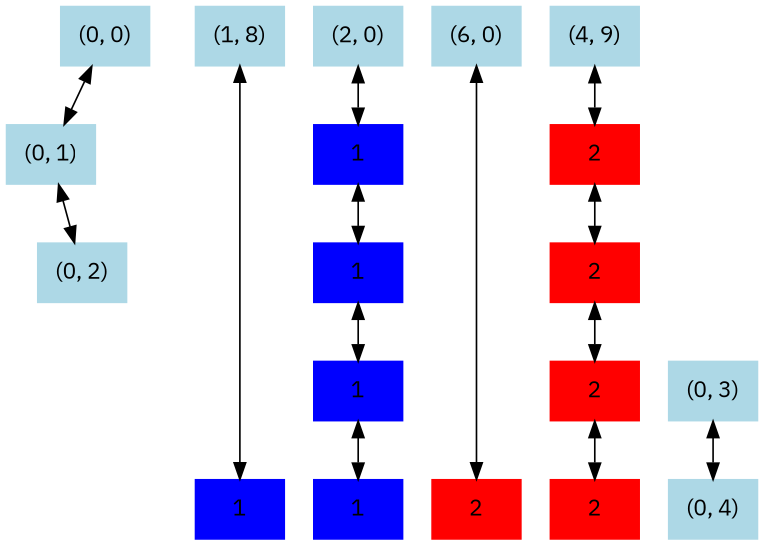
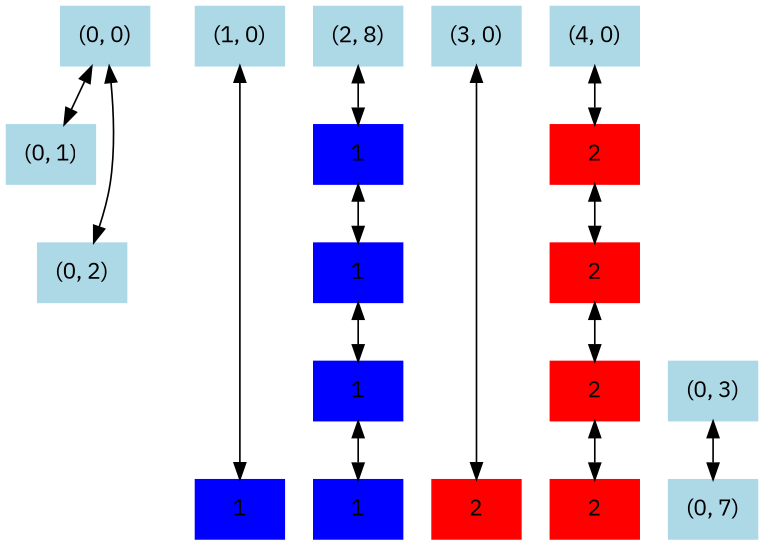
(240, 36) -> (240, 36)
(358, 36) -> (358, 36)
(476, 36) -> (476, 36)
(595, 36) -> (595, 36)
(67, 214) -> (113, 156)
(713, 509) -> (713, 509)
